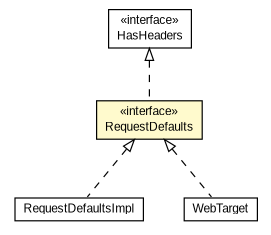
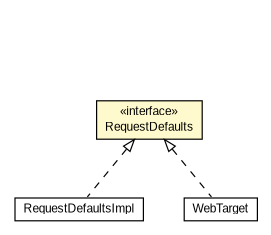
(149, 29) -> none
